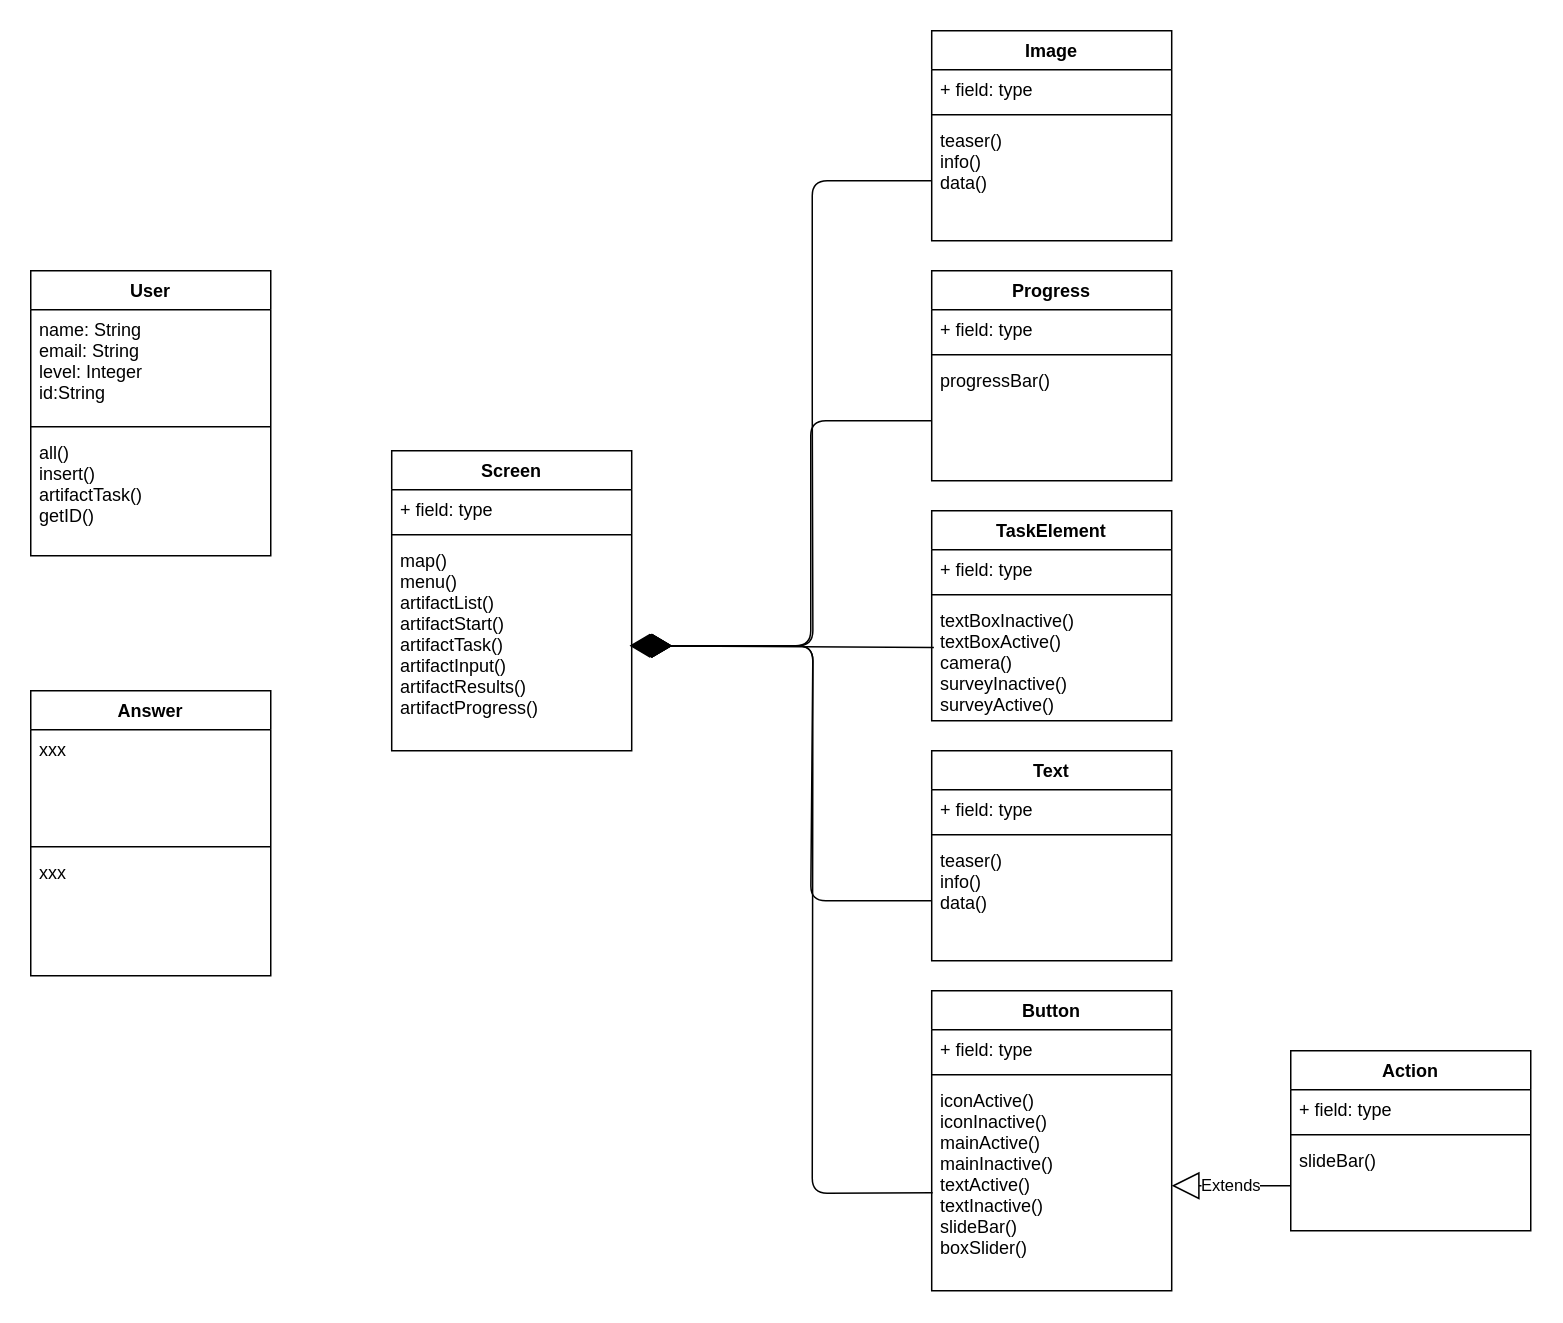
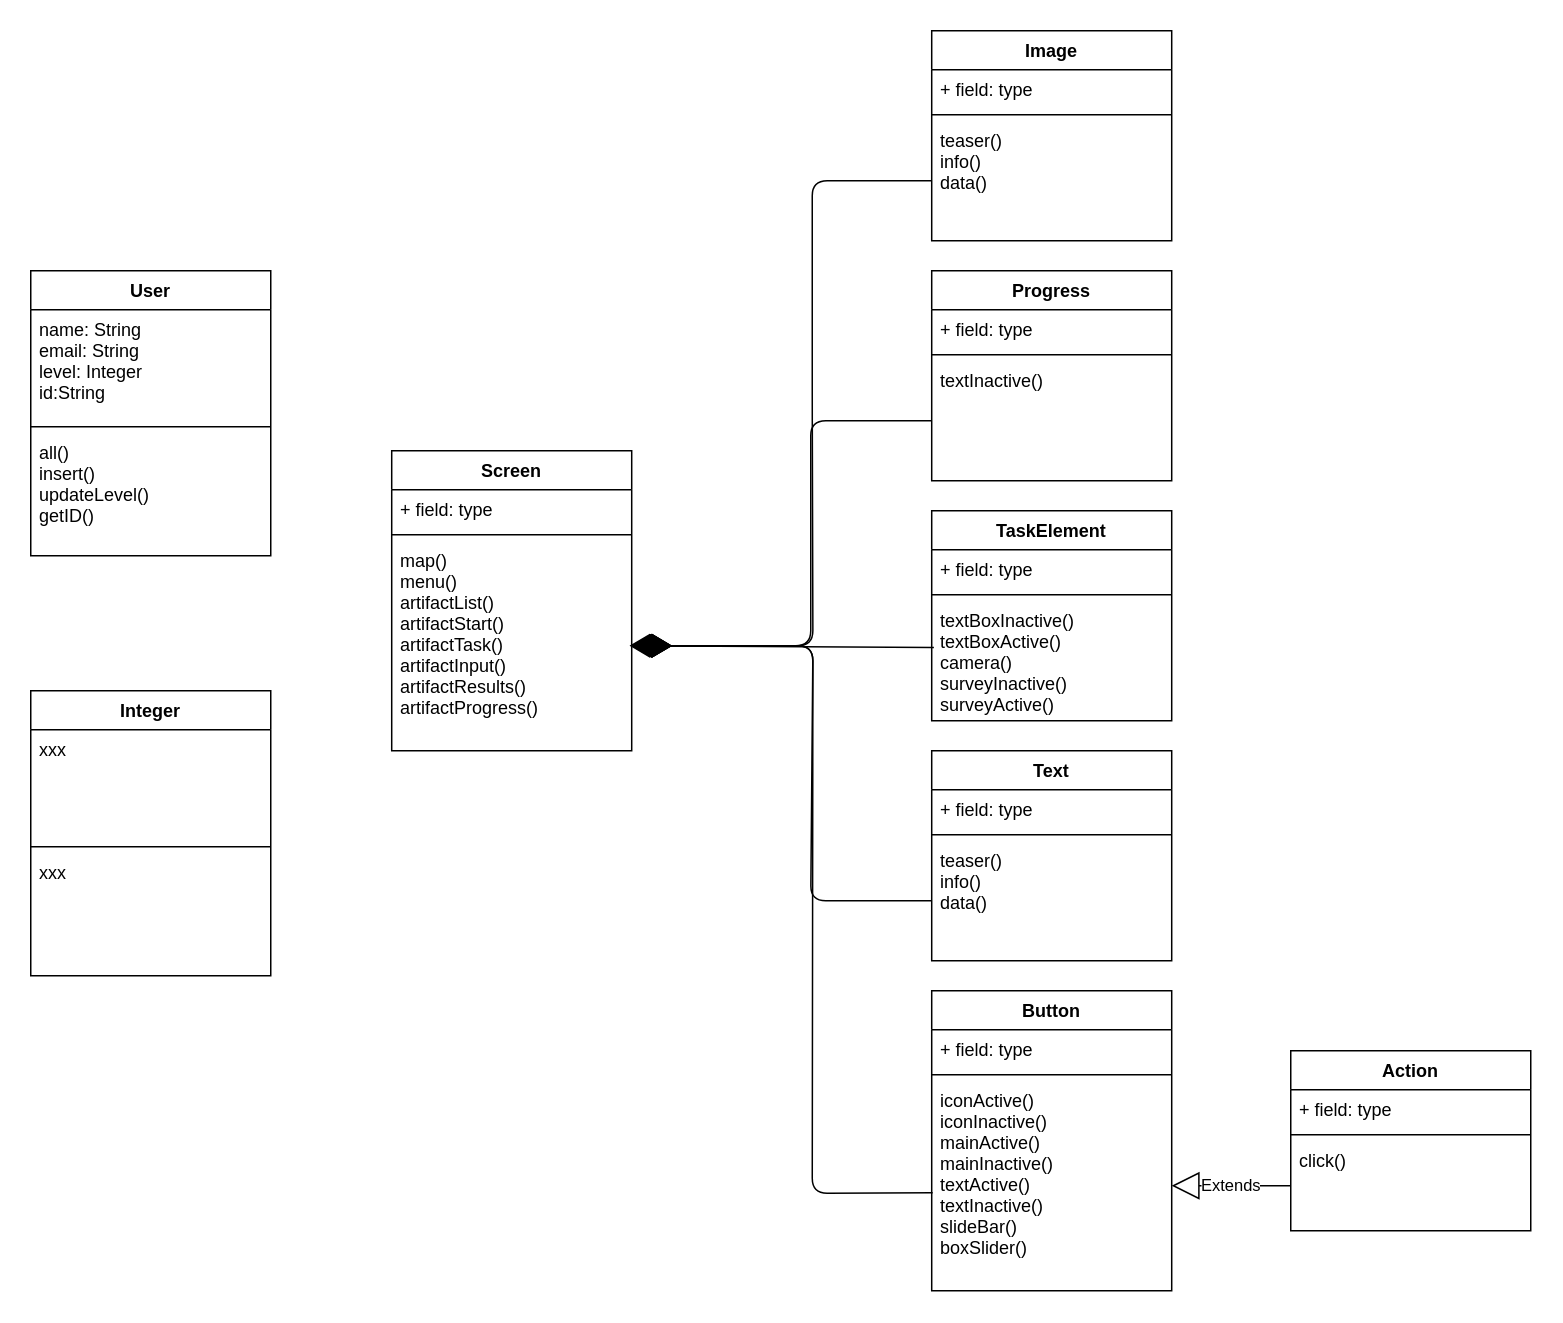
(1005, 381) -> (1008, 381)
(60, 453) -> (60, 453)
(150, 711) -> (150, 711)
(1345, 1161) -> (1330, 1161)
